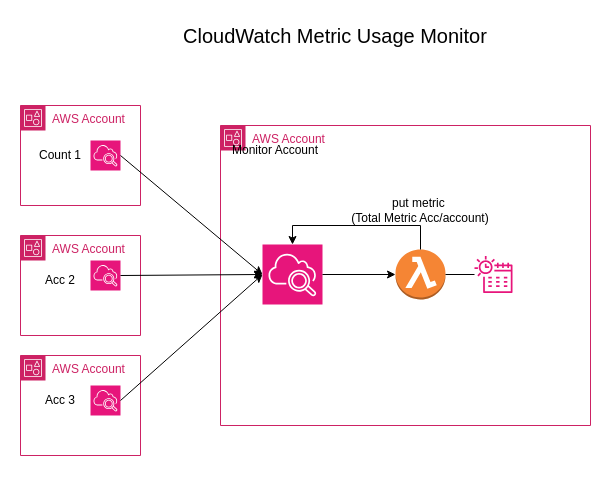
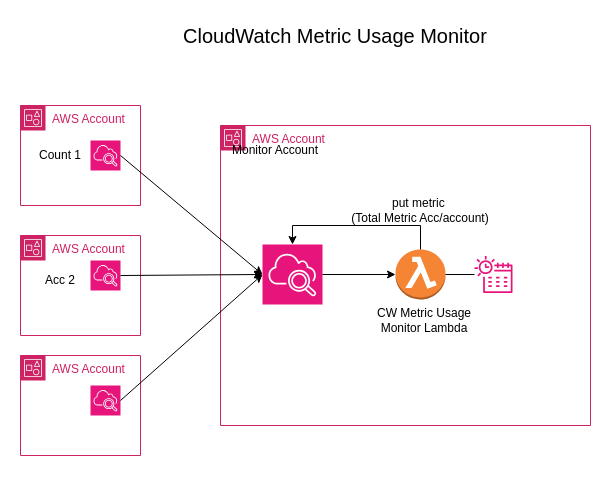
none -> (425, 321)
(61, 401) -> none
